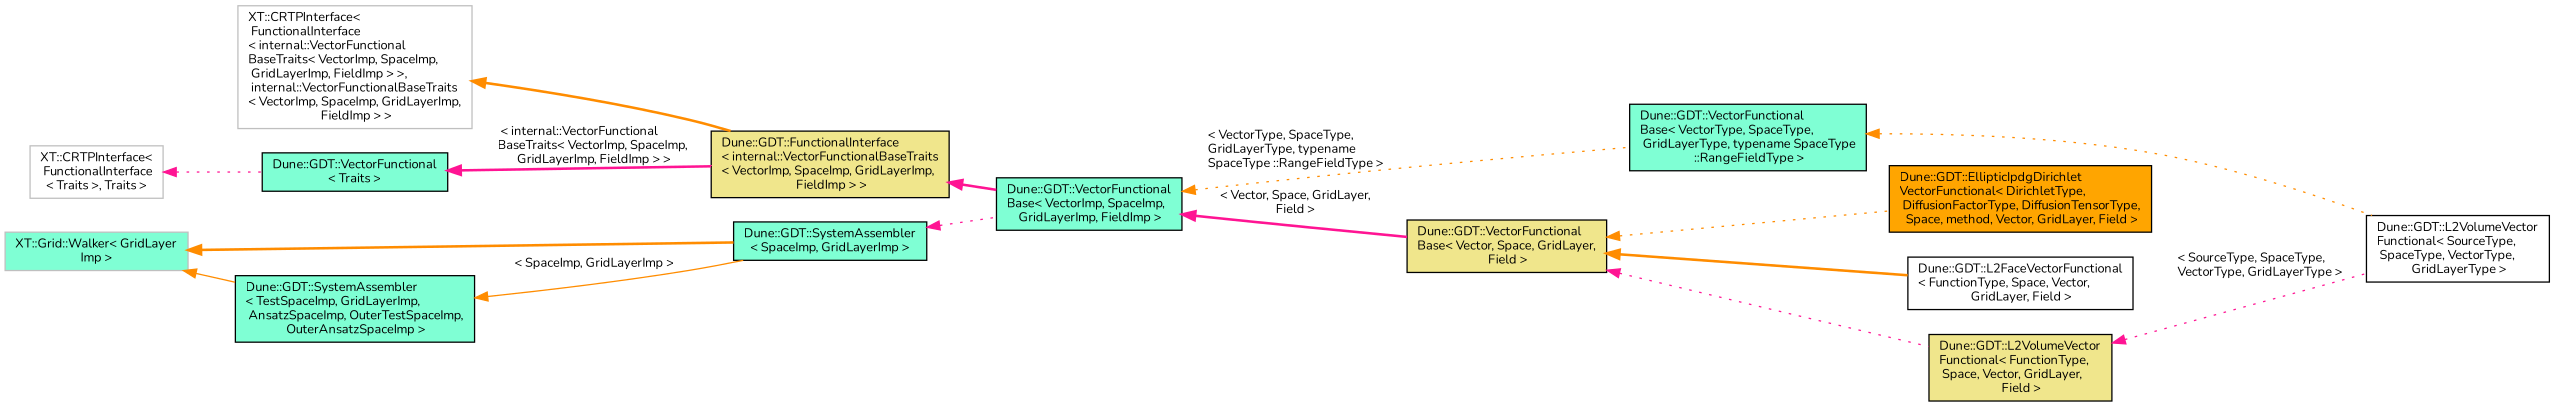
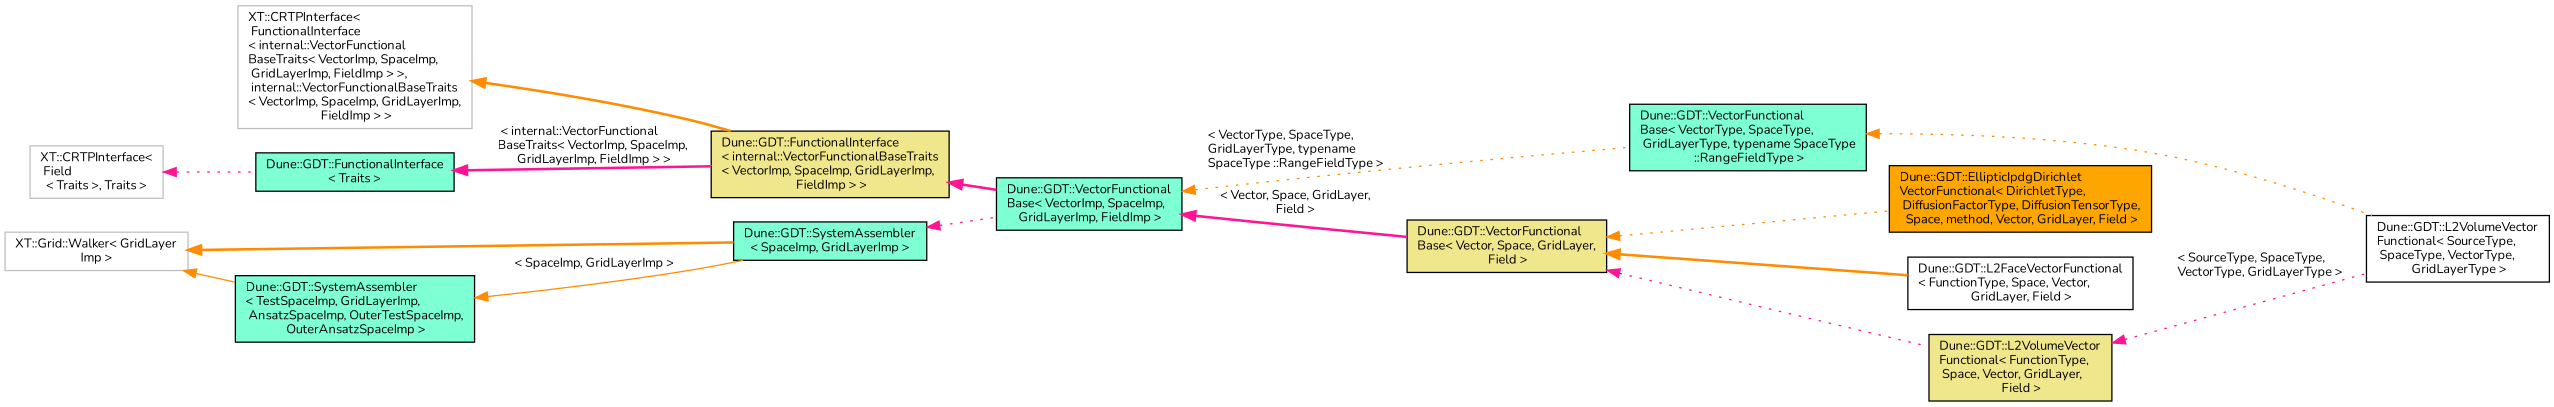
(97, 172) -> (97, 172)
(355, 172) -> (355, 172)
(97, 251) -> (97, 251)
